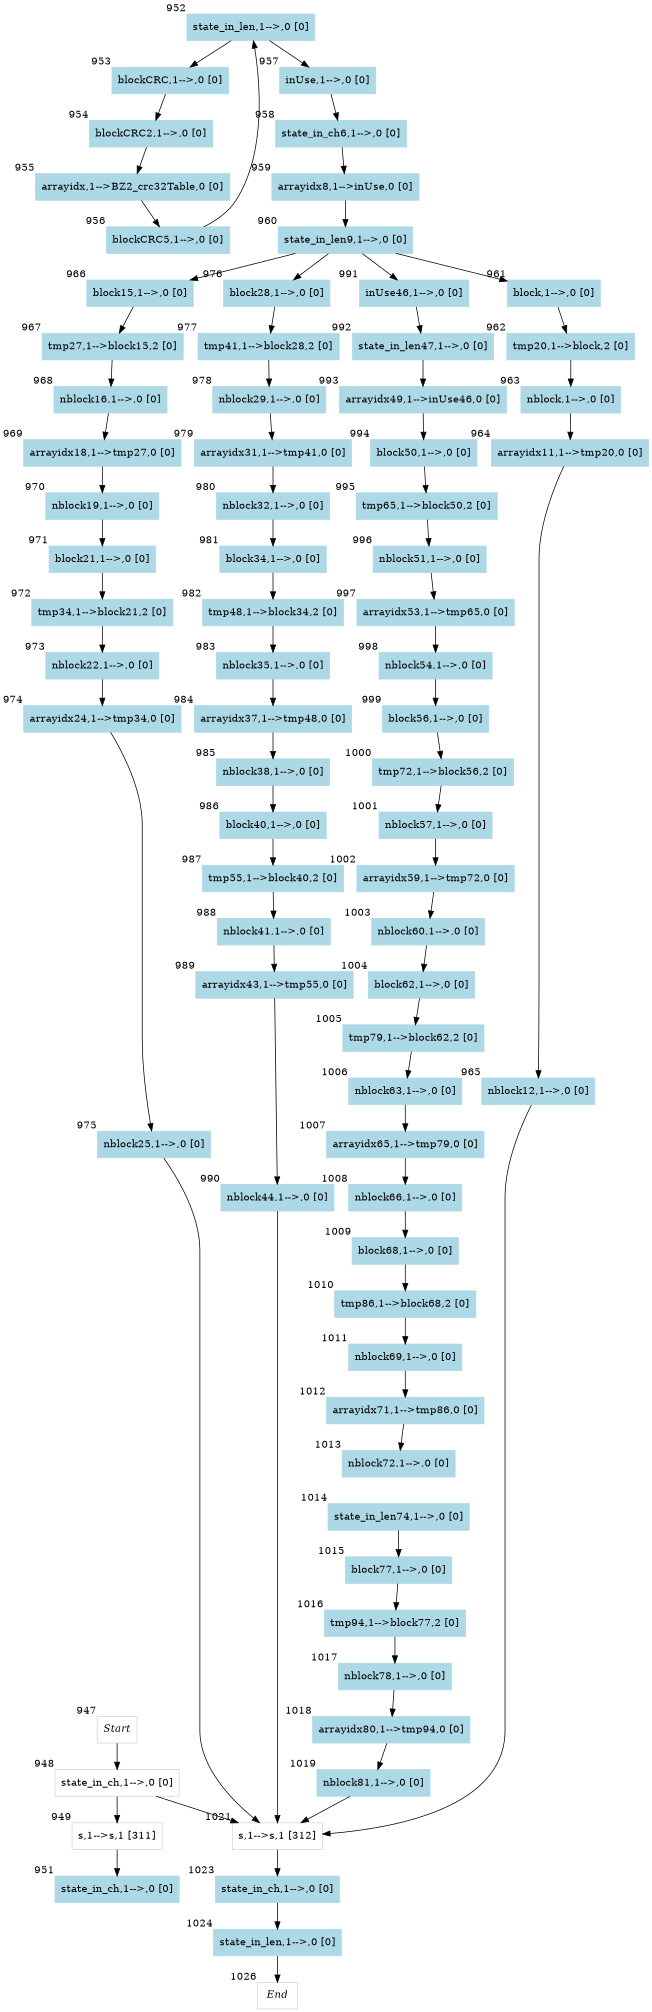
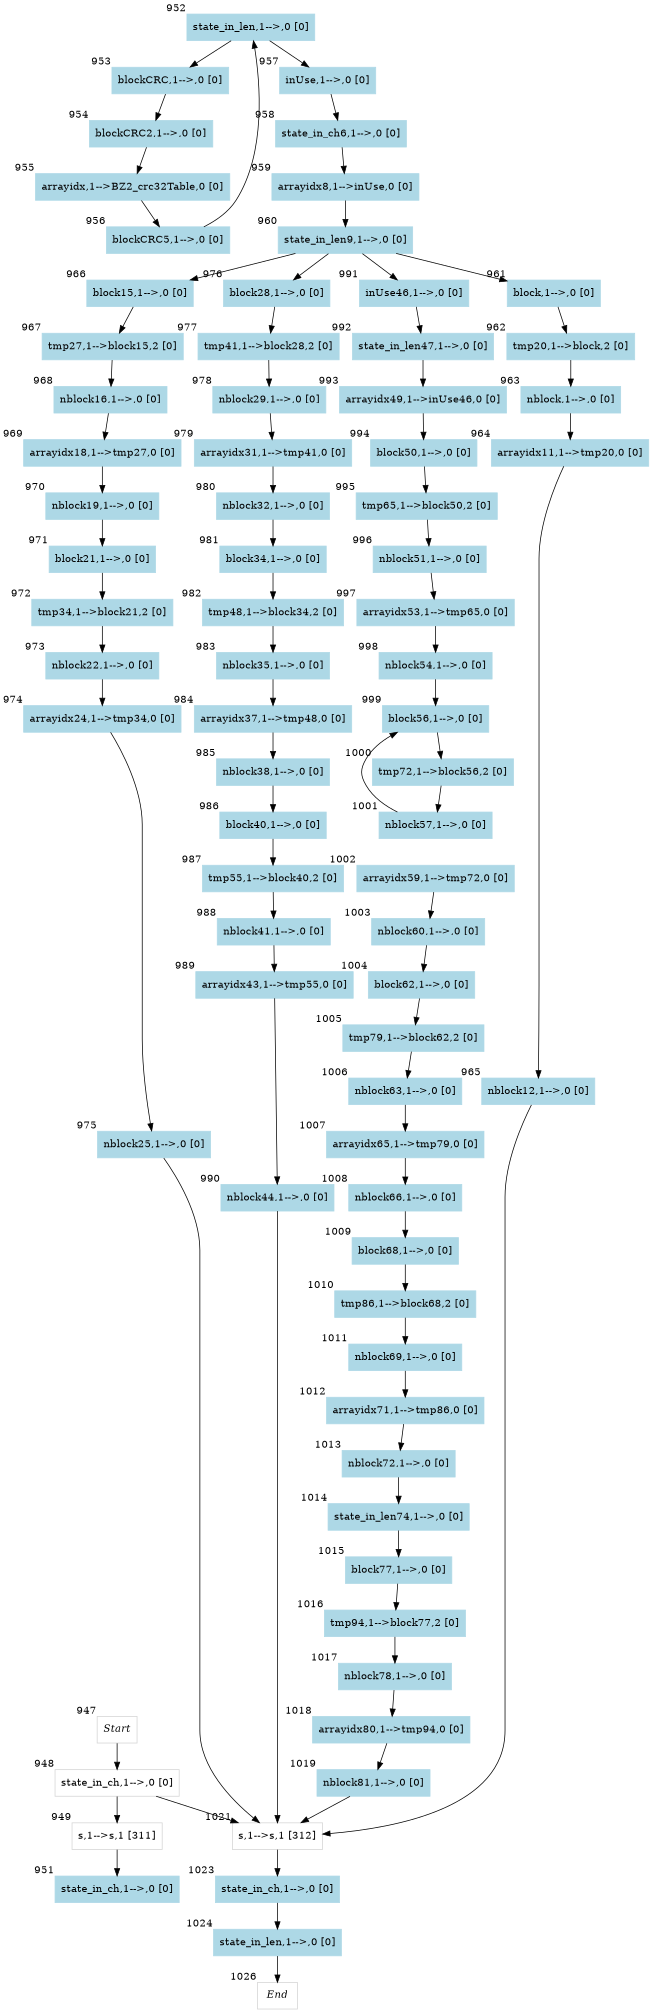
(436, 848) -> (362, 776)
none -> (399, 1487)
